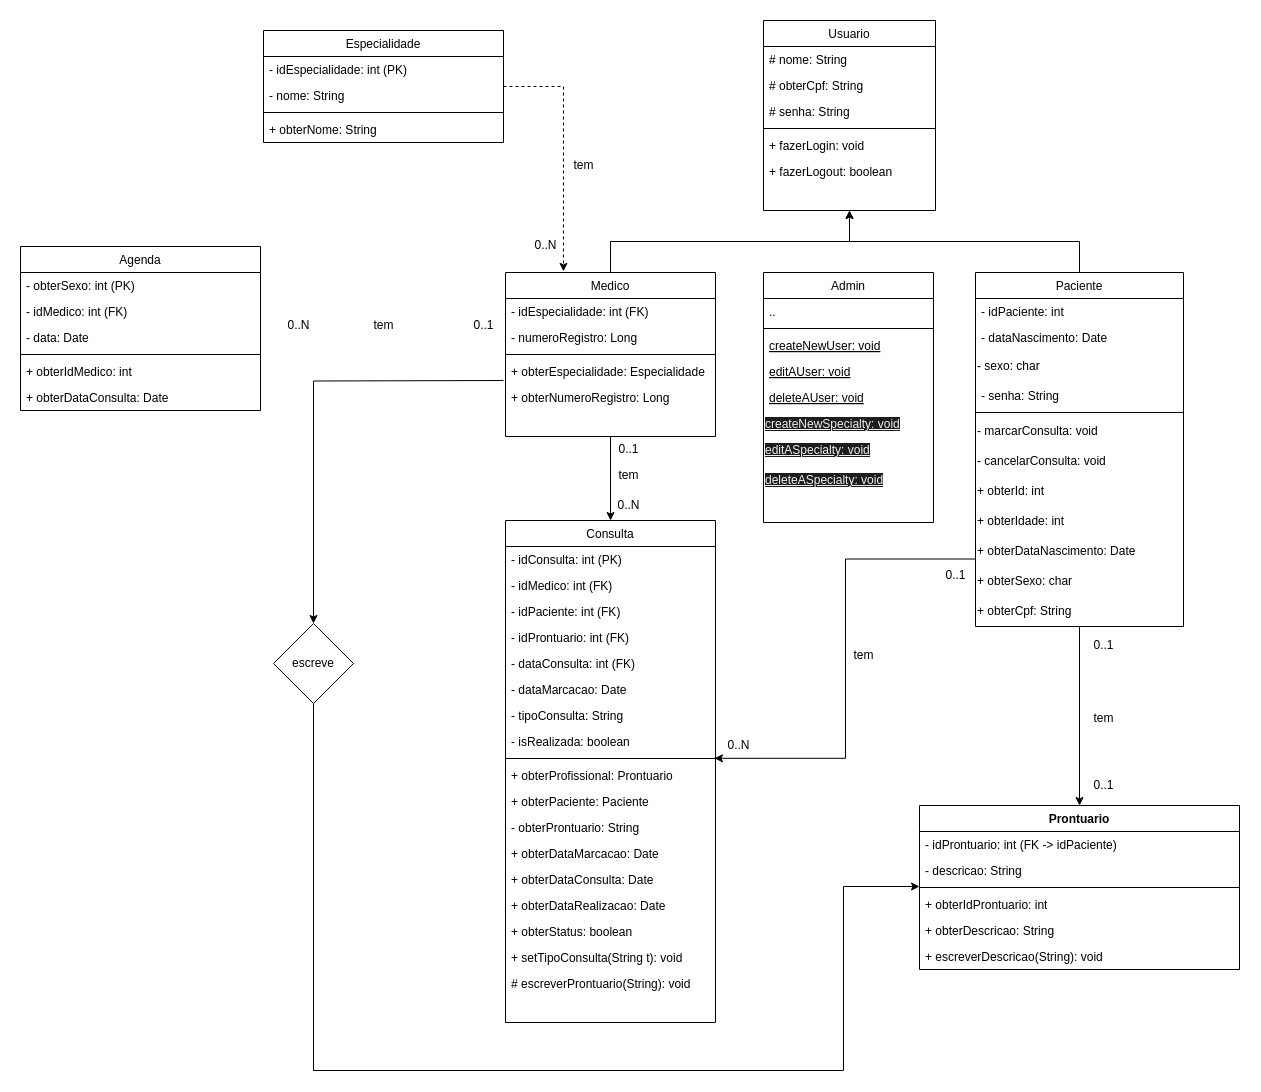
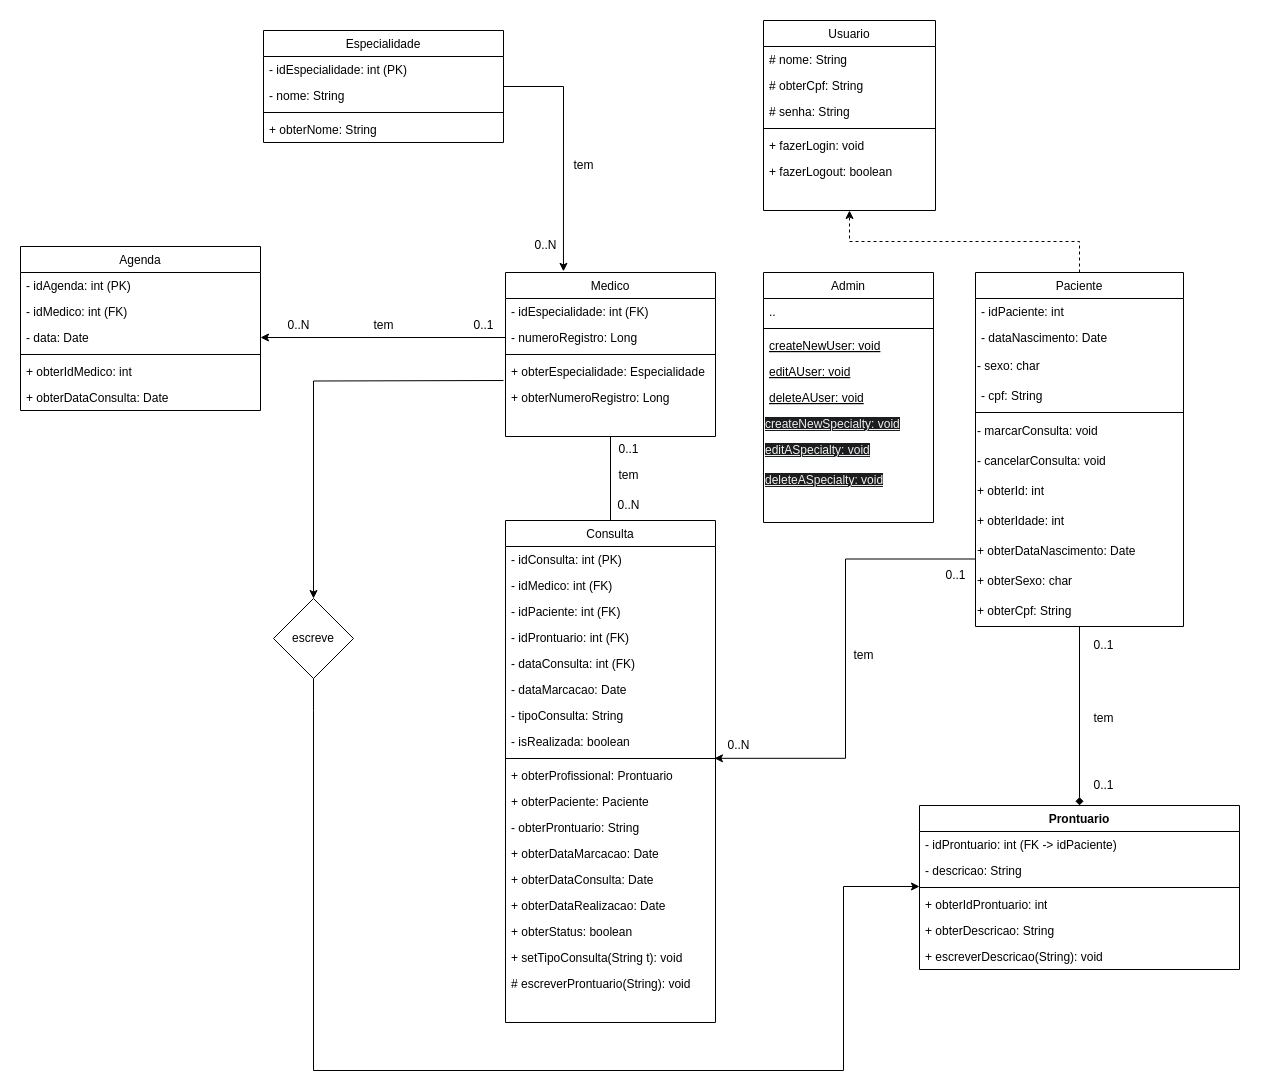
(563, 145) -> (563, 145)
(714, 242) -> none
(980, 242) -> (980, 242)
(89, 286) -> (84, 286)
none -> (385, 338)
(1025, 396) -> (1018, 396)
(611, 512) -> (611, 515)
(314, 664) -> (314, 639)
(1080, 797) -> (1080, 796)
